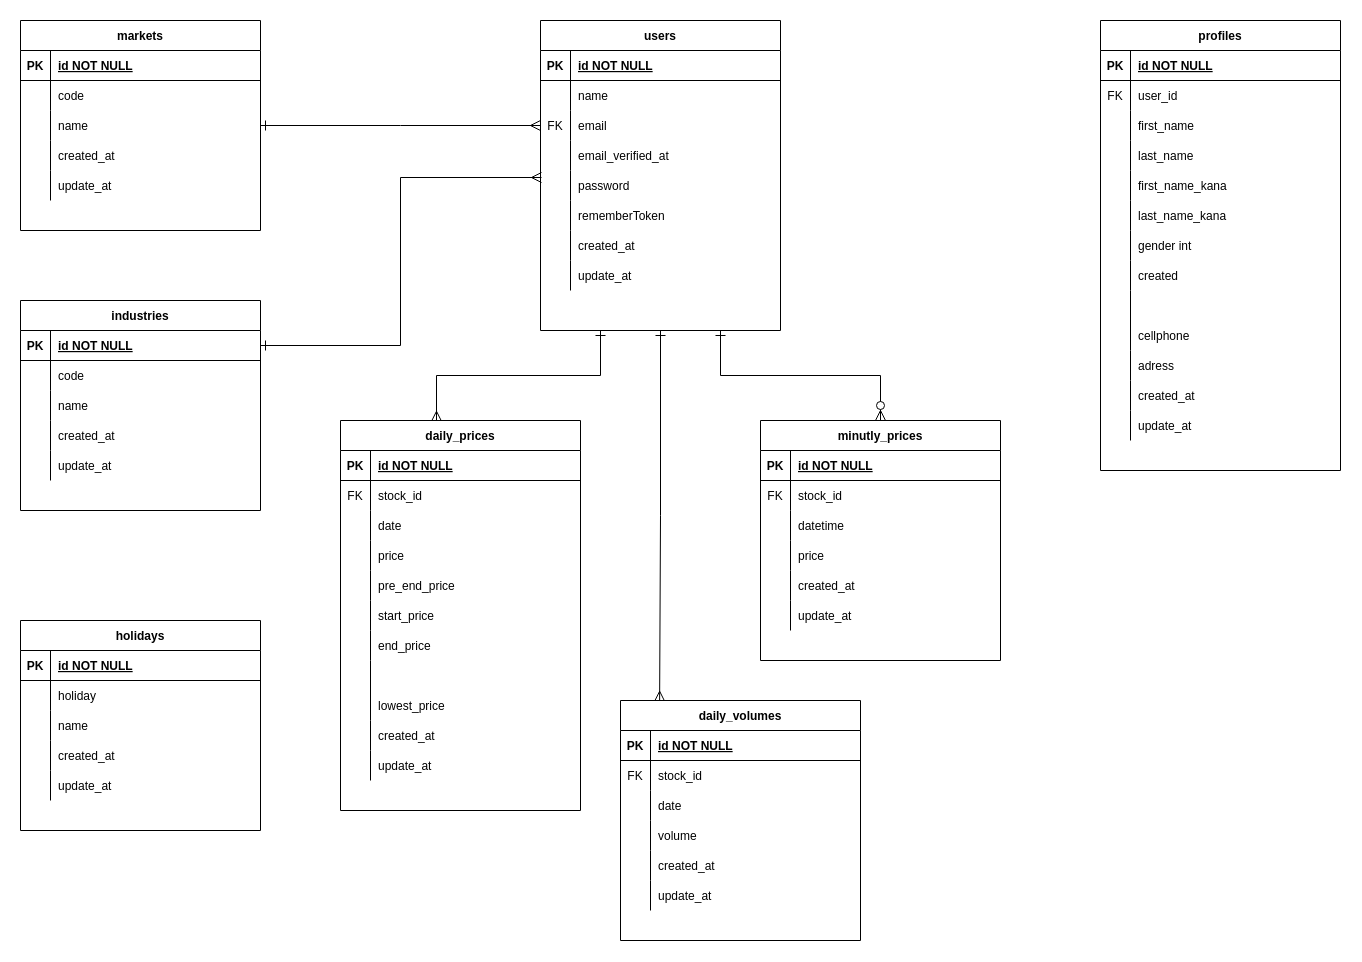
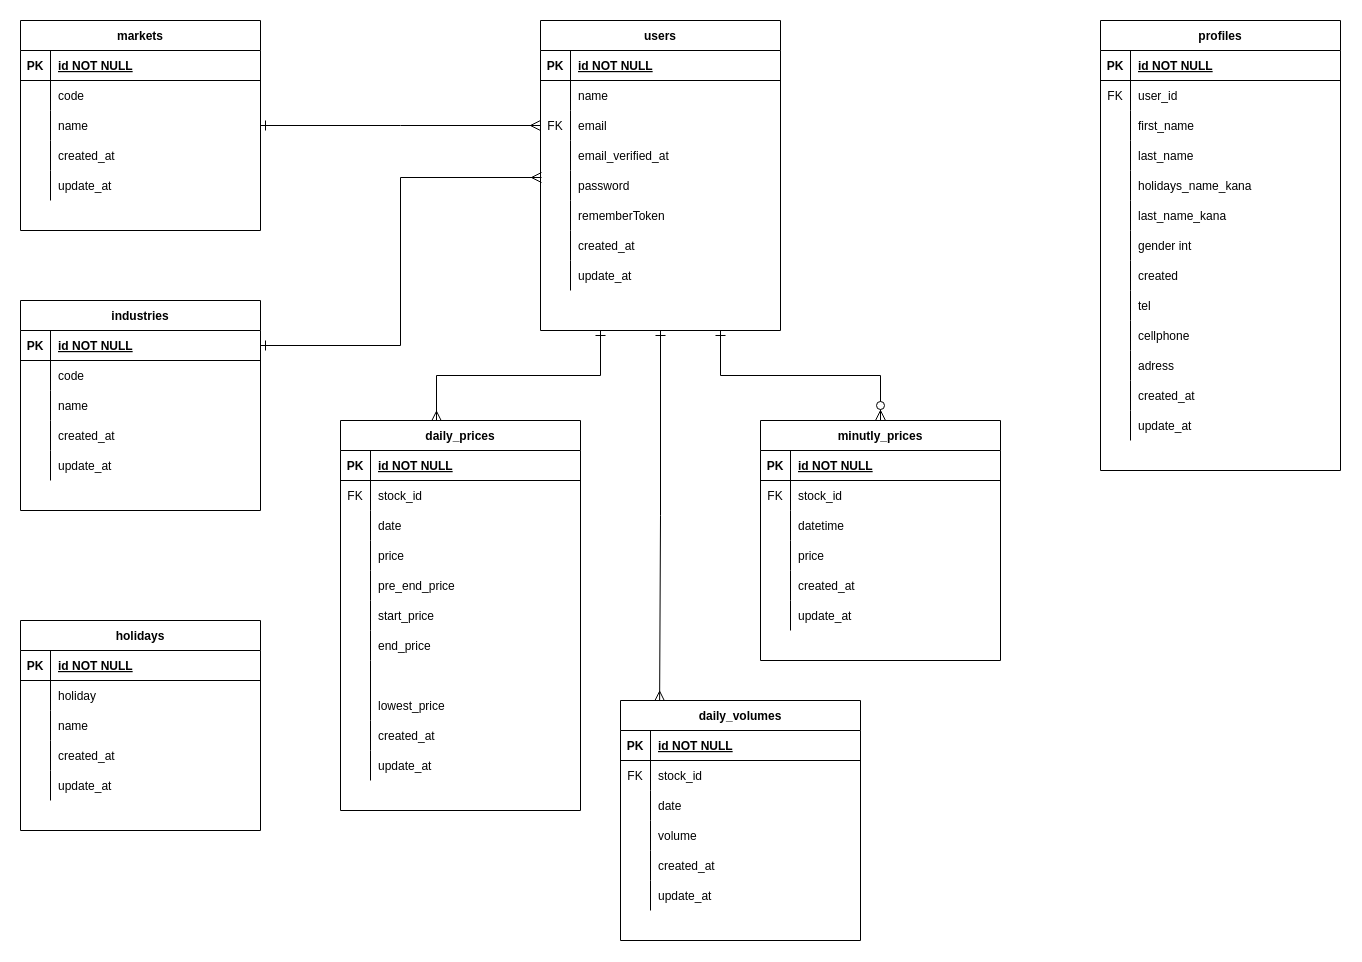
(1187, 186) -> (1195, 186)
none -> (1236, 306)
